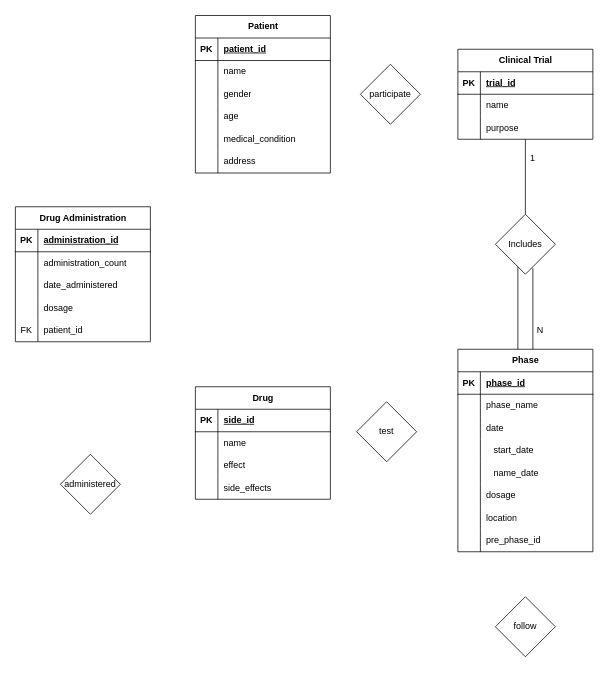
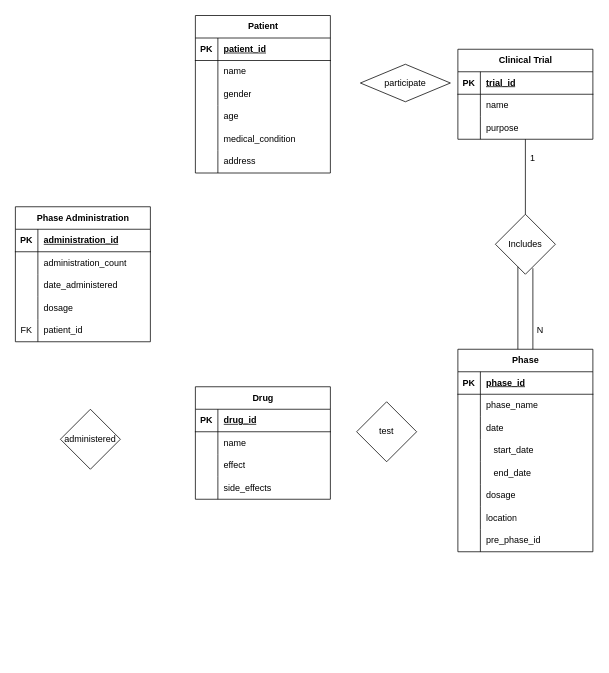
(390, 94) -> (405, 83)
(83, 218) -> (83, 218)
(239, 420) -> (240, 420)
(509, 473) -> (507, 473)
(90, 484) -> (90, 439)
(525, 627) -> none
